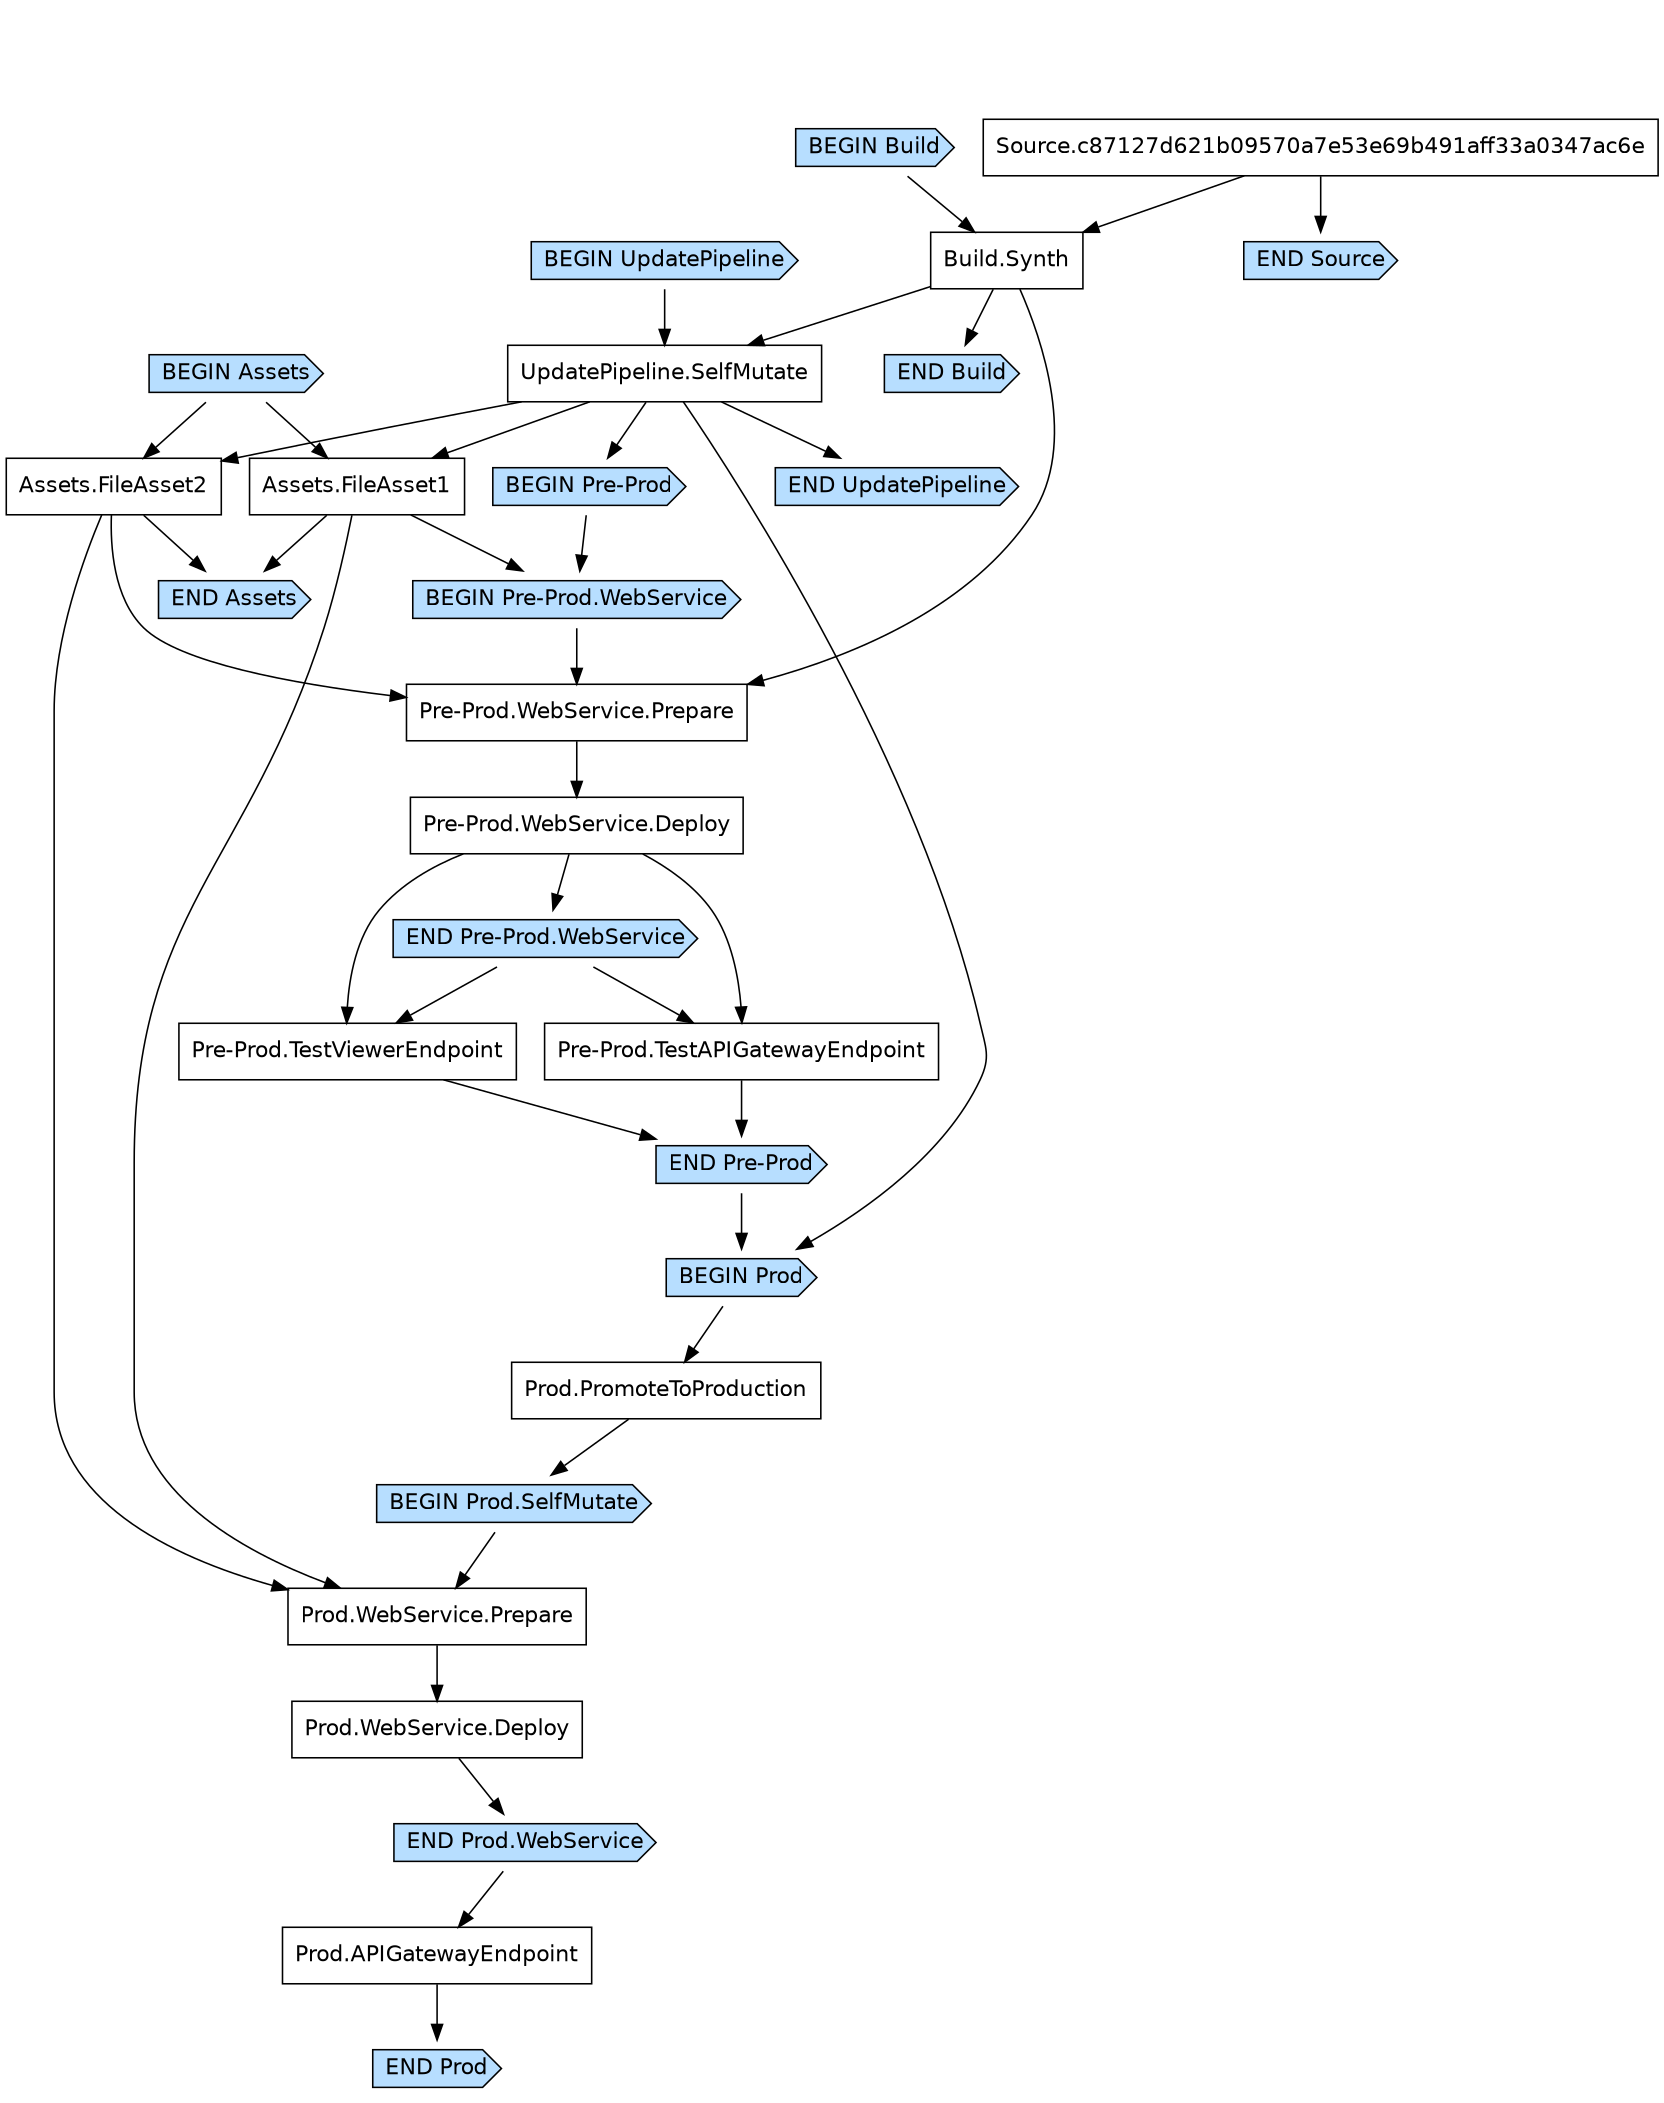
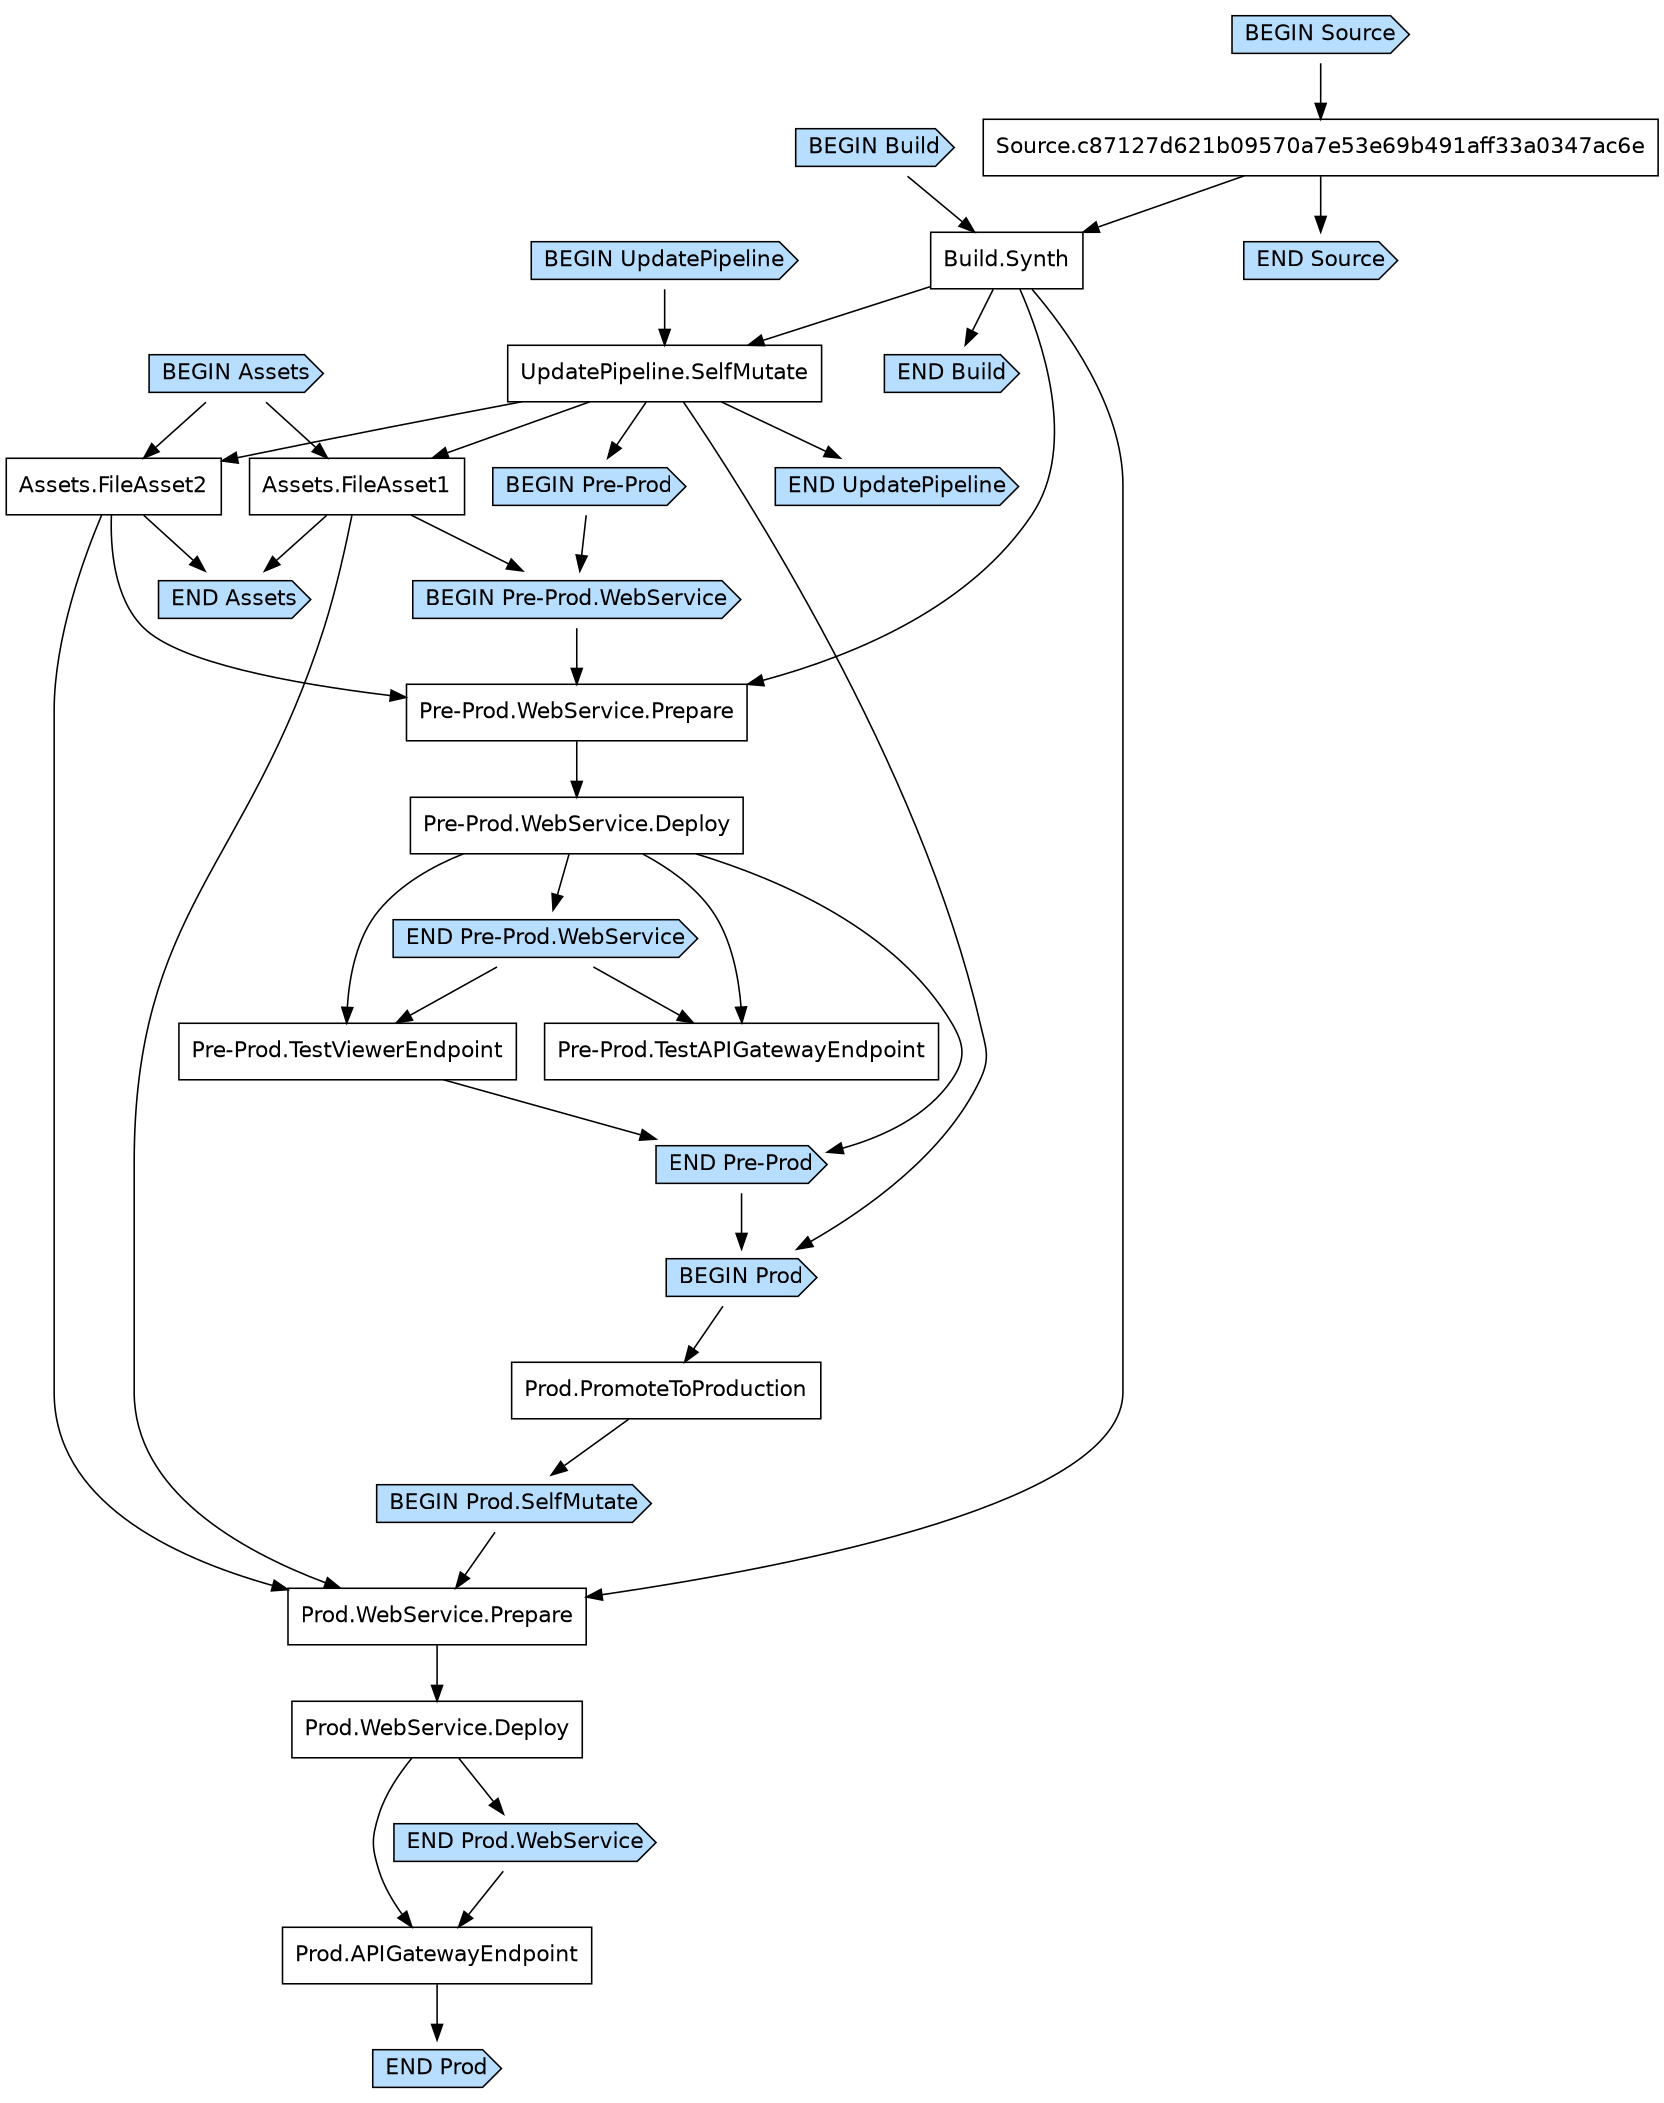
none -> (1321, 35)
(742, 1100) -> (915, 976)
none -> (1123, 1119)
none -> (374, 1835)
